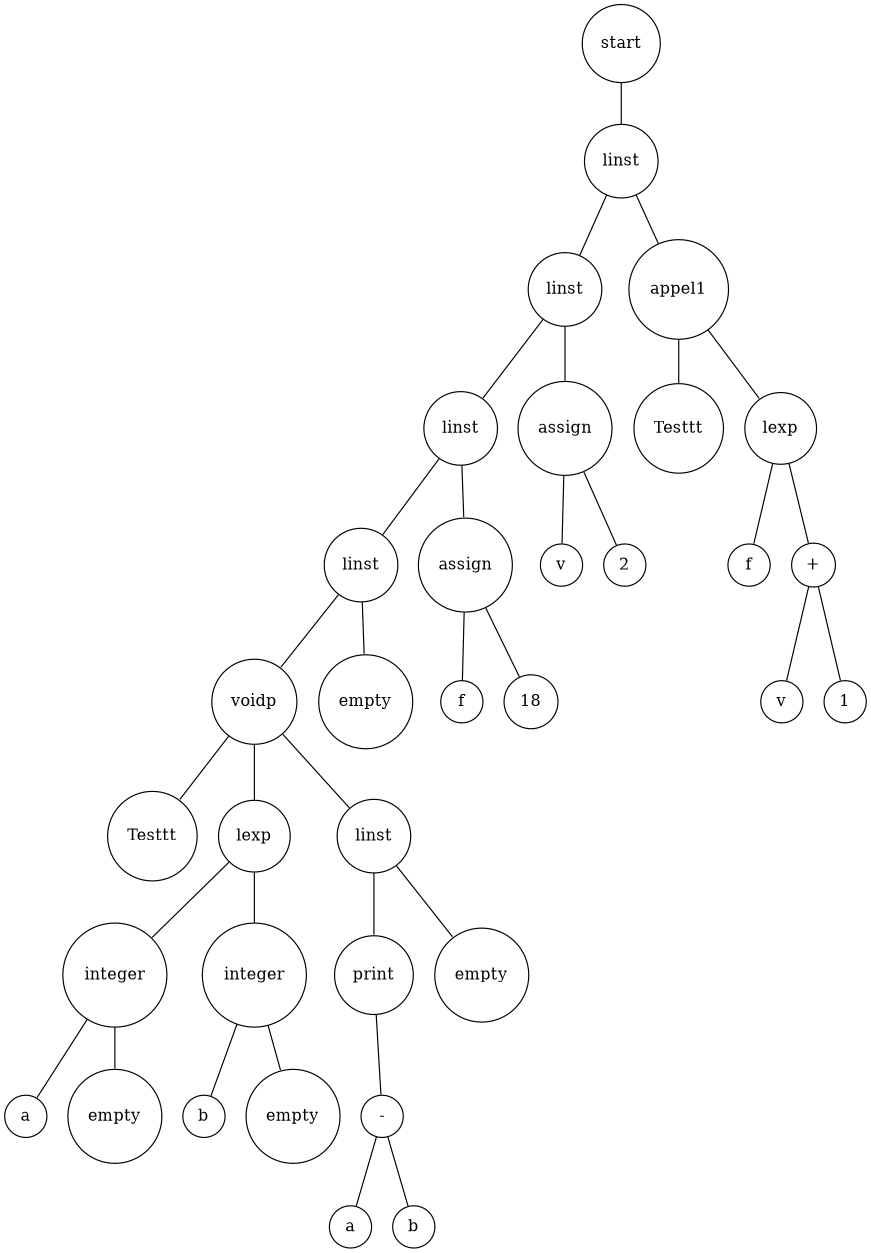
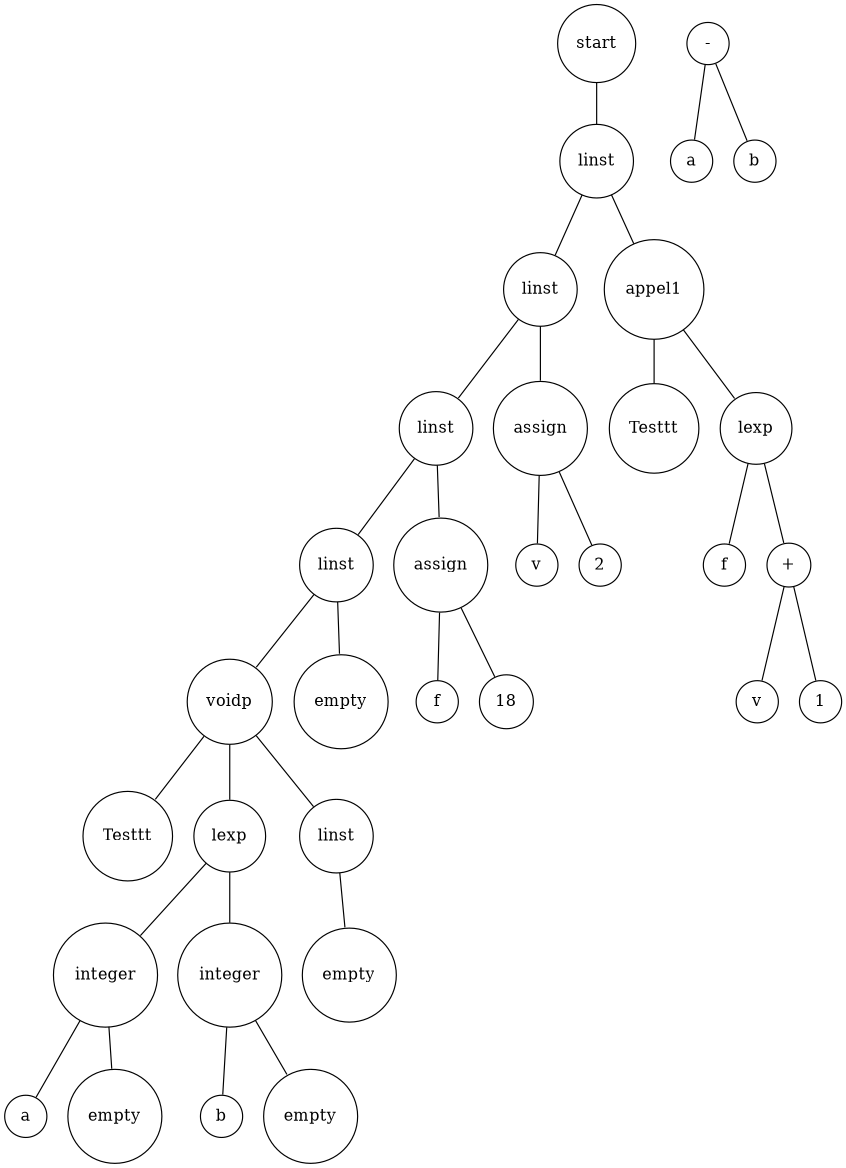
(374, 975) -> none
